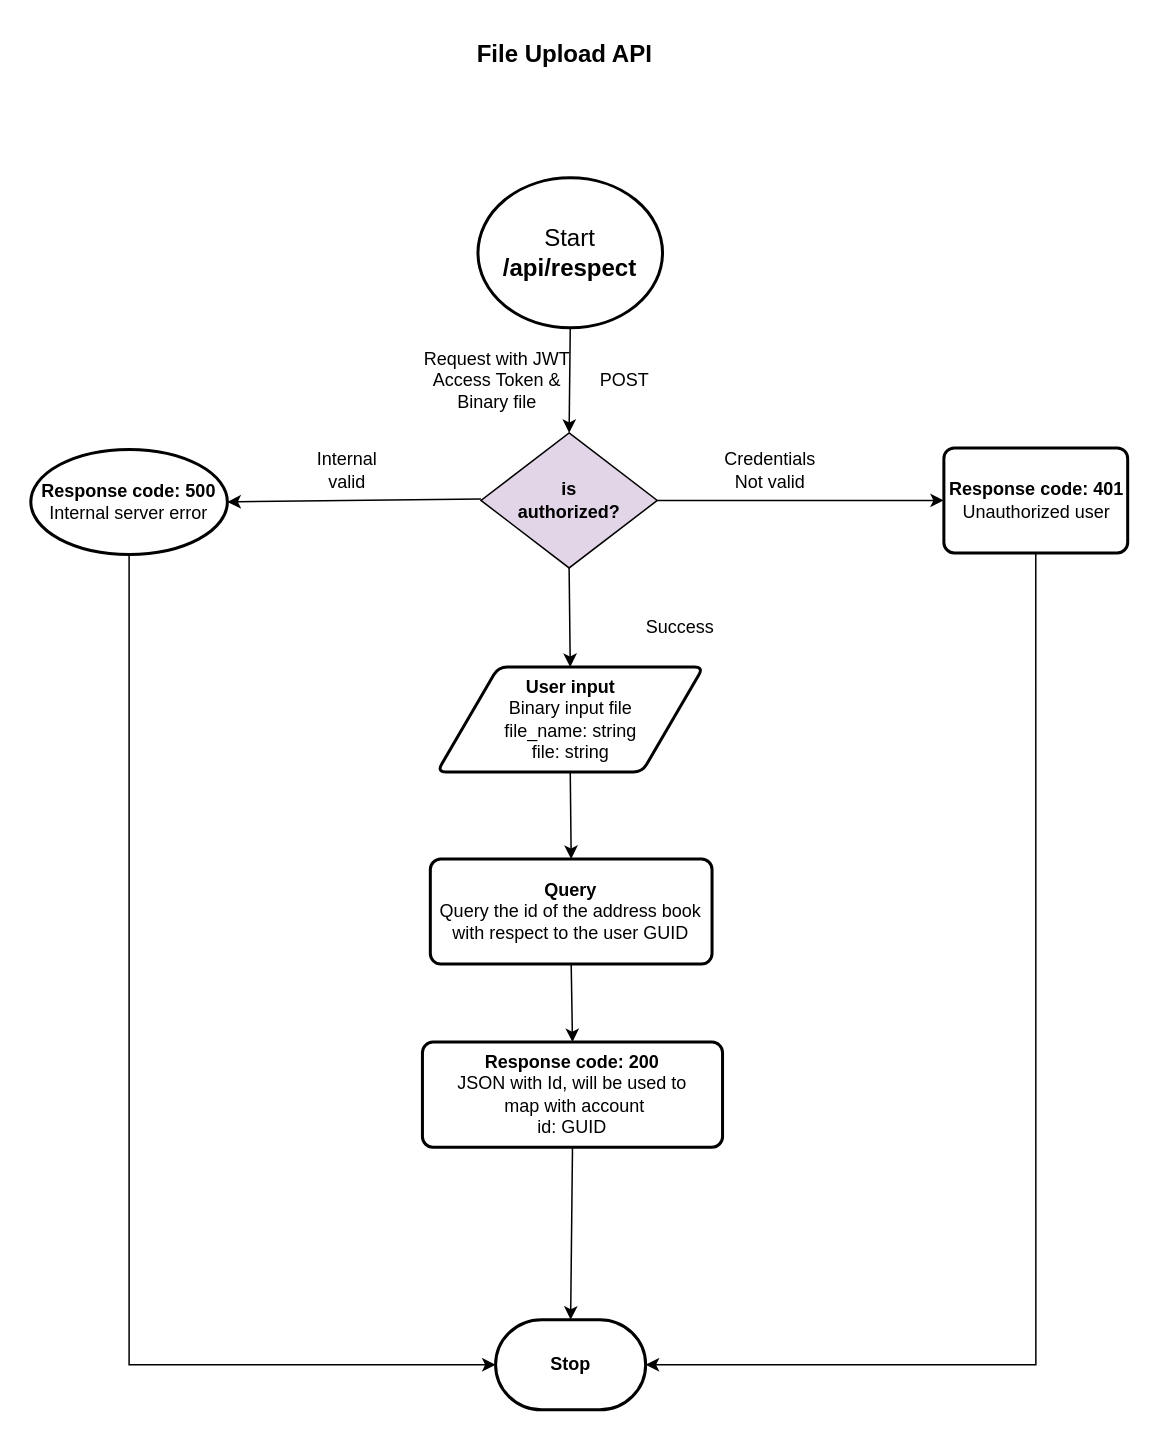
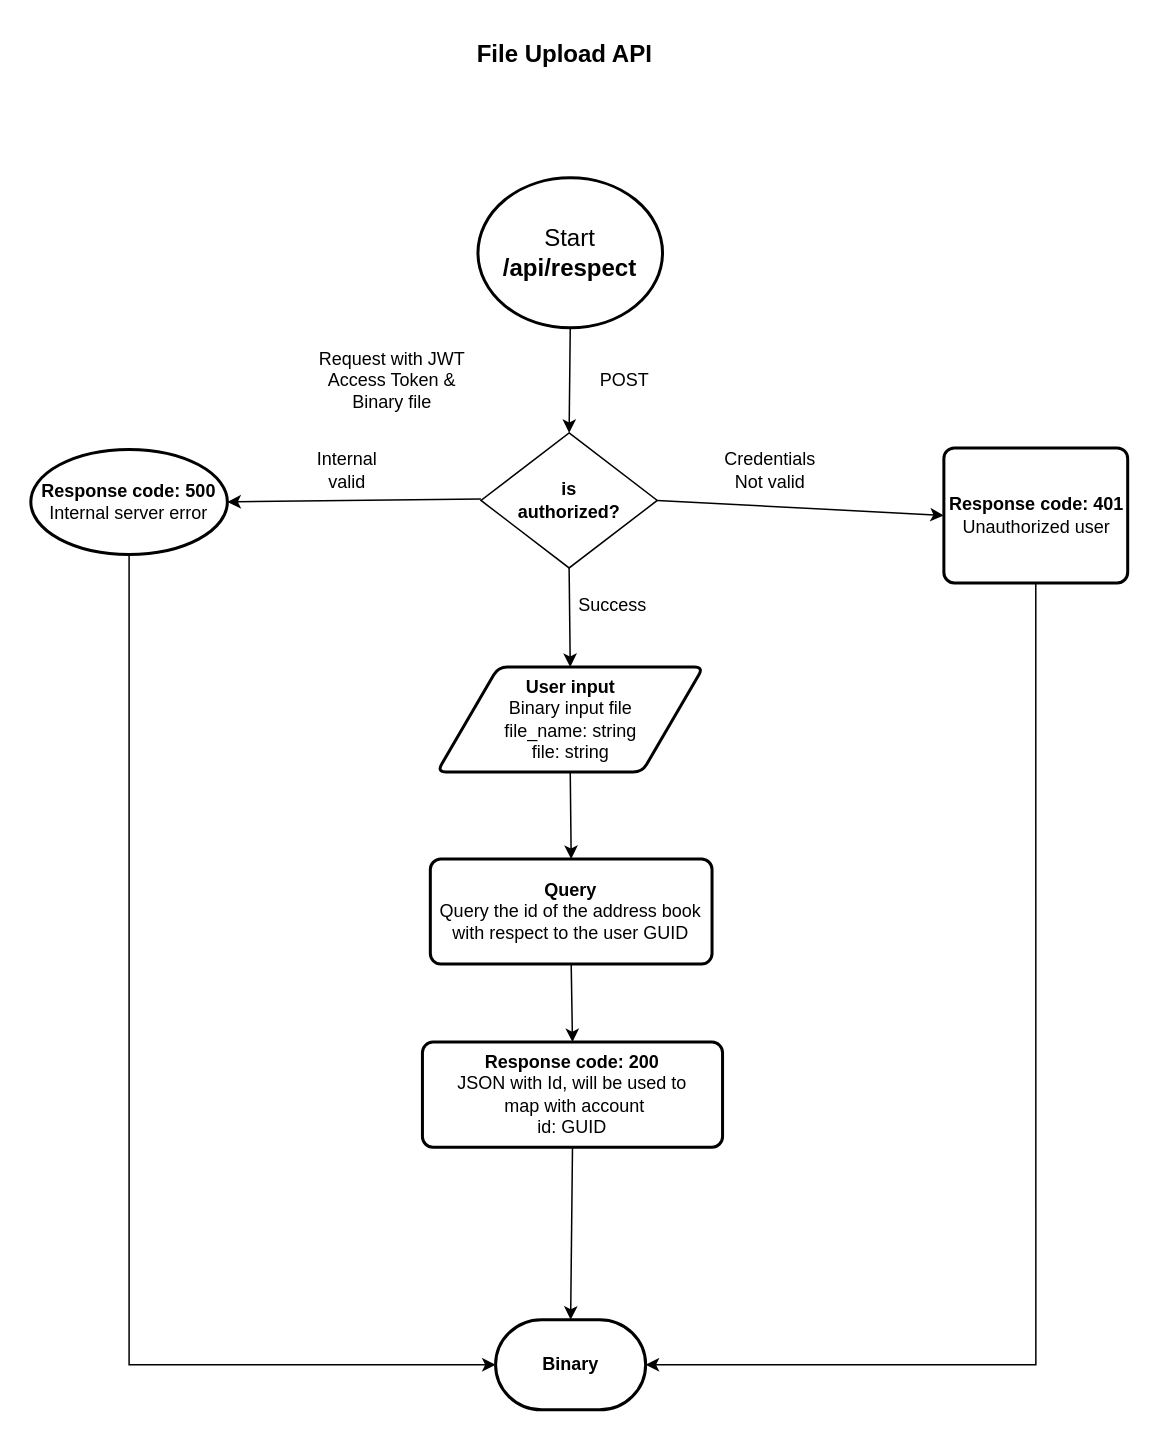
(497, 380) -> (392, 380)
(569, 500) -> (569, 500)
(1035, 500) -> (1035, 515)
(680, 628) -> (612, 605)
(571, 1364) -> (571, 1364)
